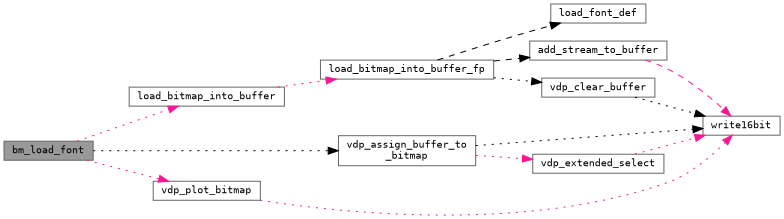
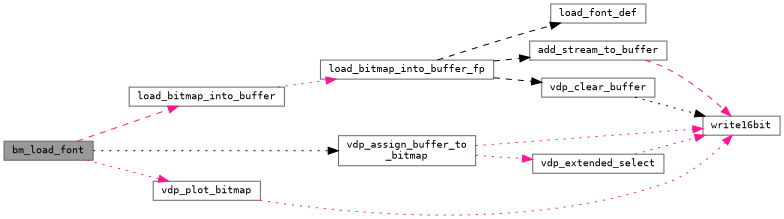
(513, 80) -> (513, 80)
(123, 125) -> (123, 125)
(584, 137) -> (584, 137)
